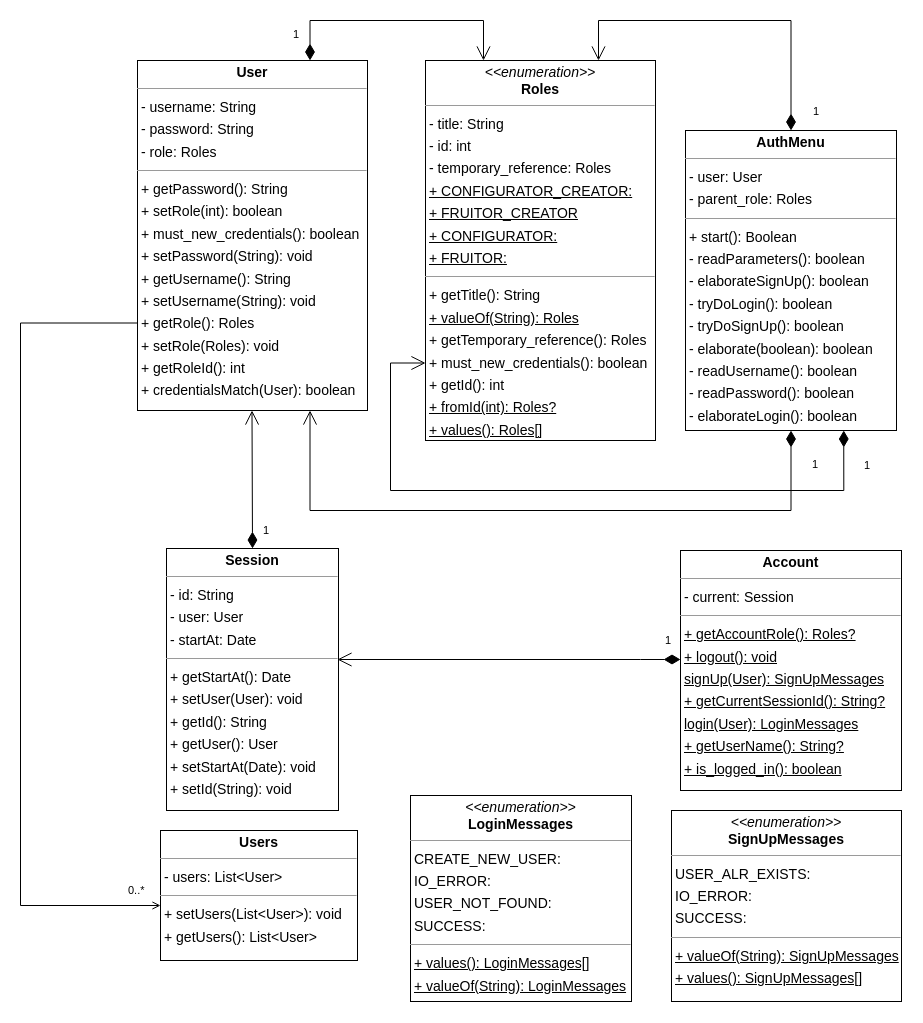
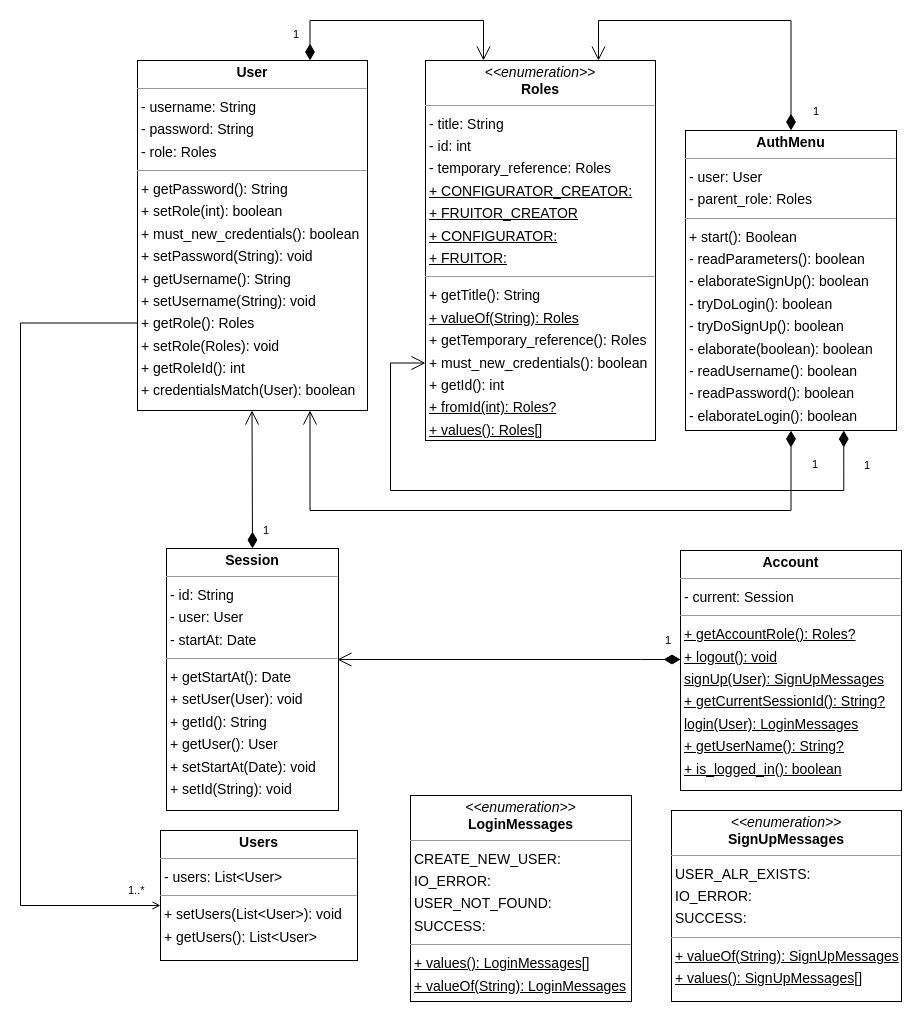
(138, 891) -> (138, 891)
